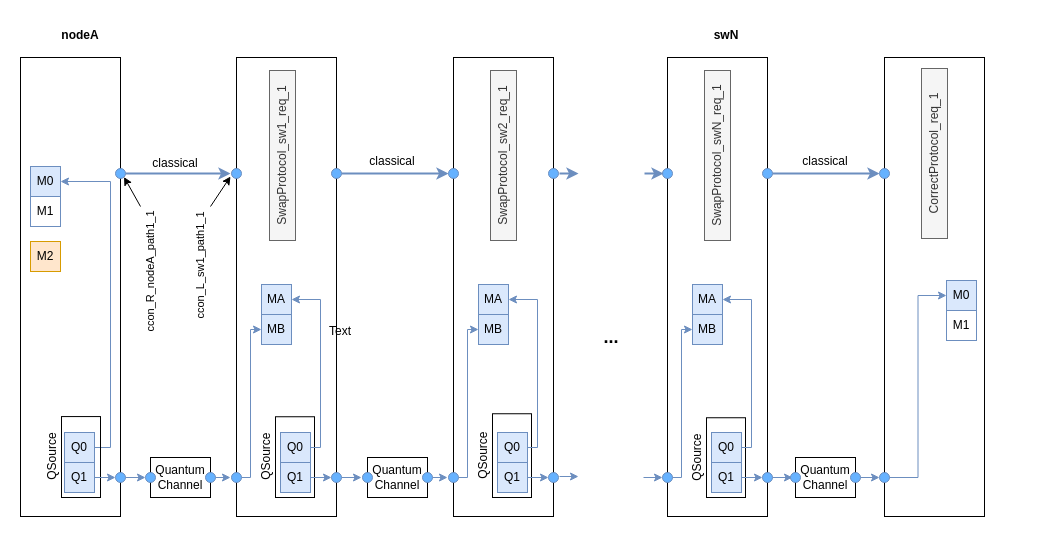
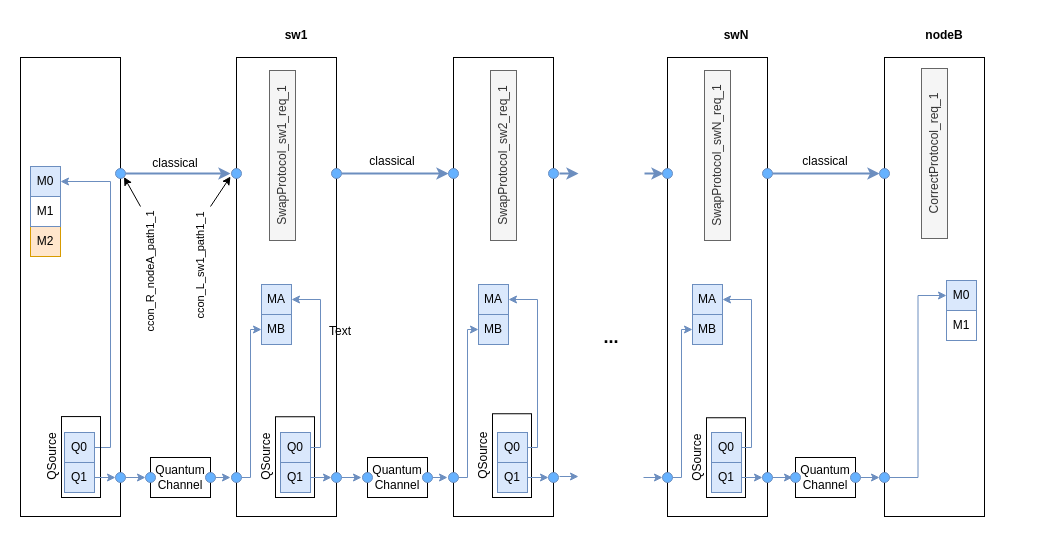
(81, 36) -> none
none -> (297, 36)
(727, 36) -> (737, 36)
none -> (945, 36)
(46, 257) -> (46, 242)
